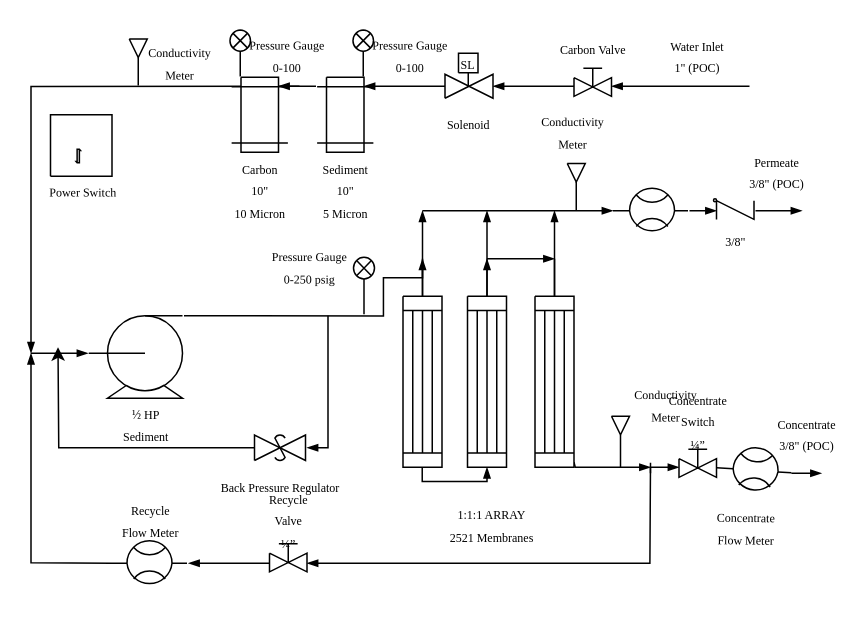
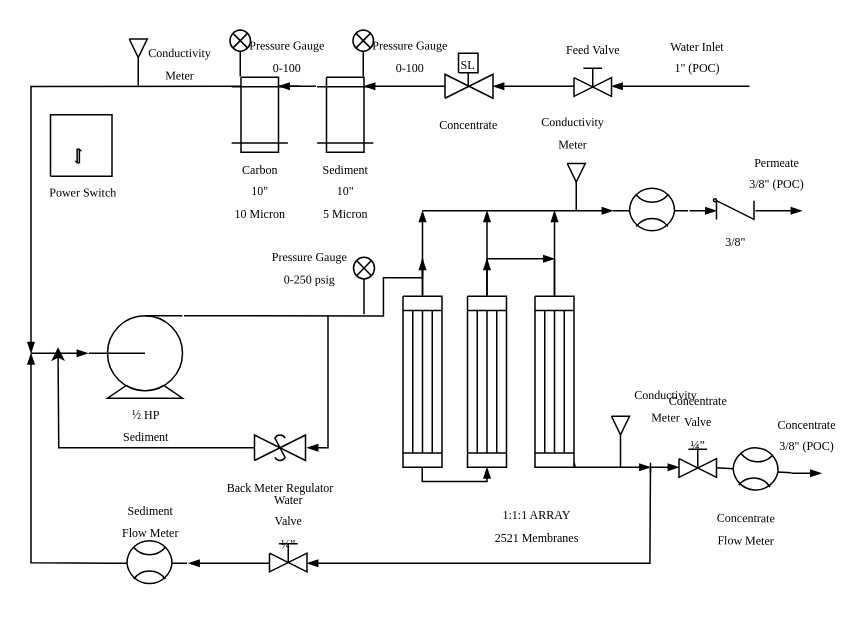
(593, 49) -> (593, 49)
(469, 124) -> (469, 124)
(698, 421) -> (698, 421)
(281, 487) -> (281, 487)
(151, 520) -> (151, 520)
(289, 520) -> (289, 520)
(492, 525) -> (537, 525)
